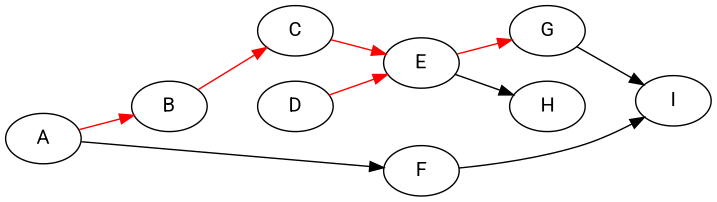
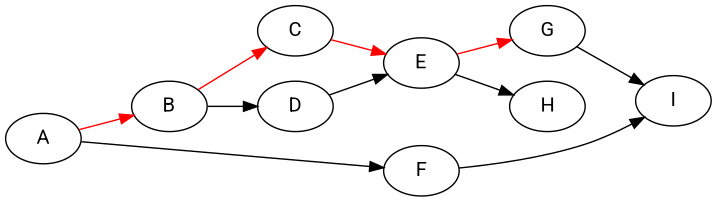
(352, 87) -> (352, 87)
none -> (226, 106)
